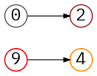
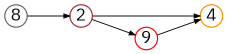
(16, 16) -> (16, 16)
none -> (143, 16)
none -> (111, 26)
